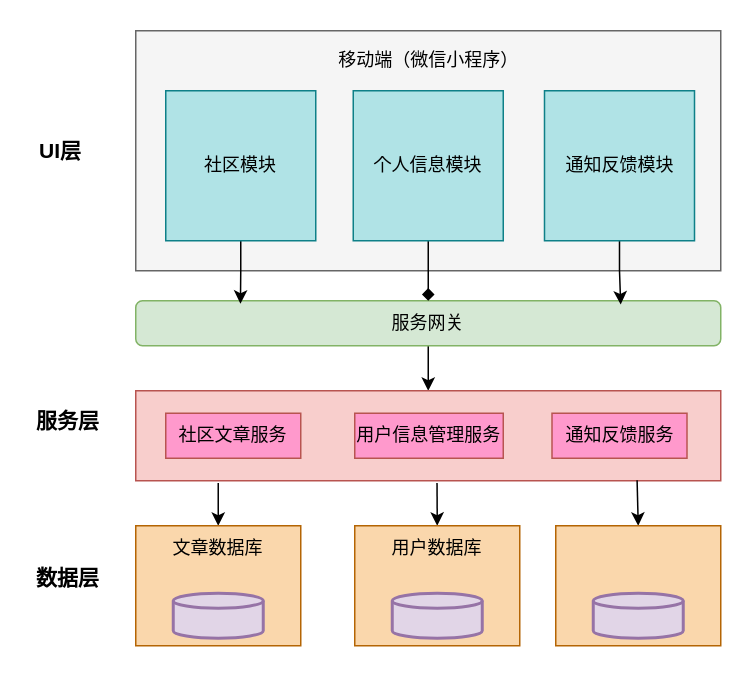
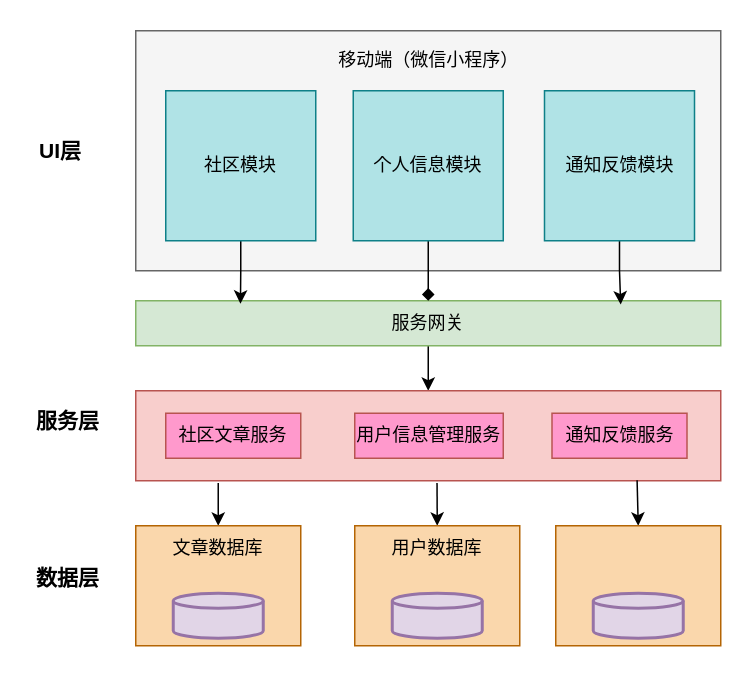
(428, 323) -> (428, 323)
